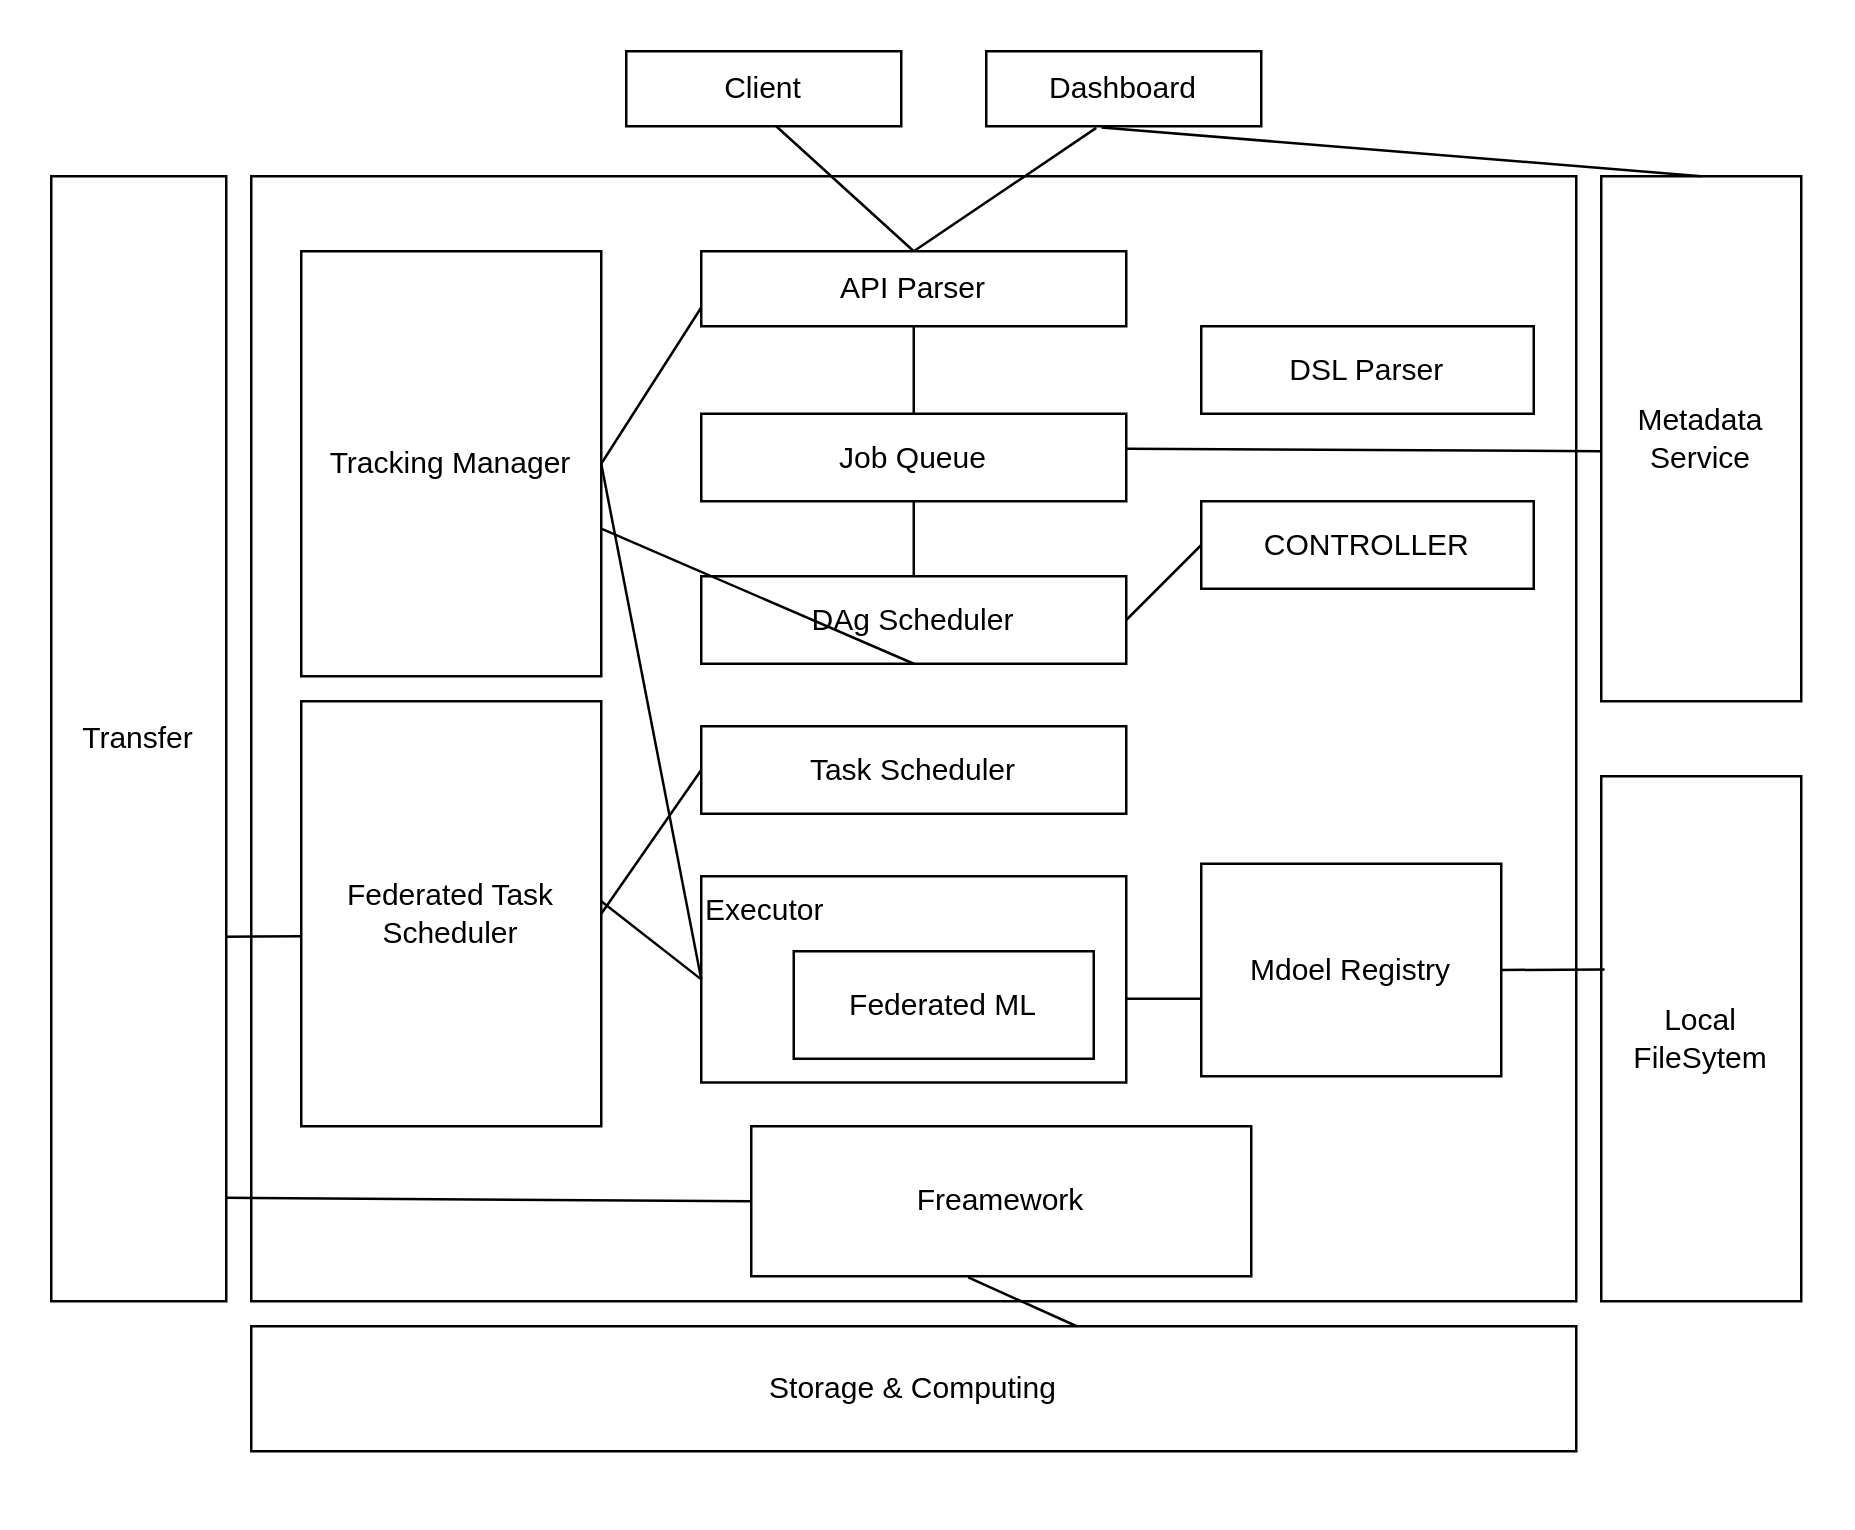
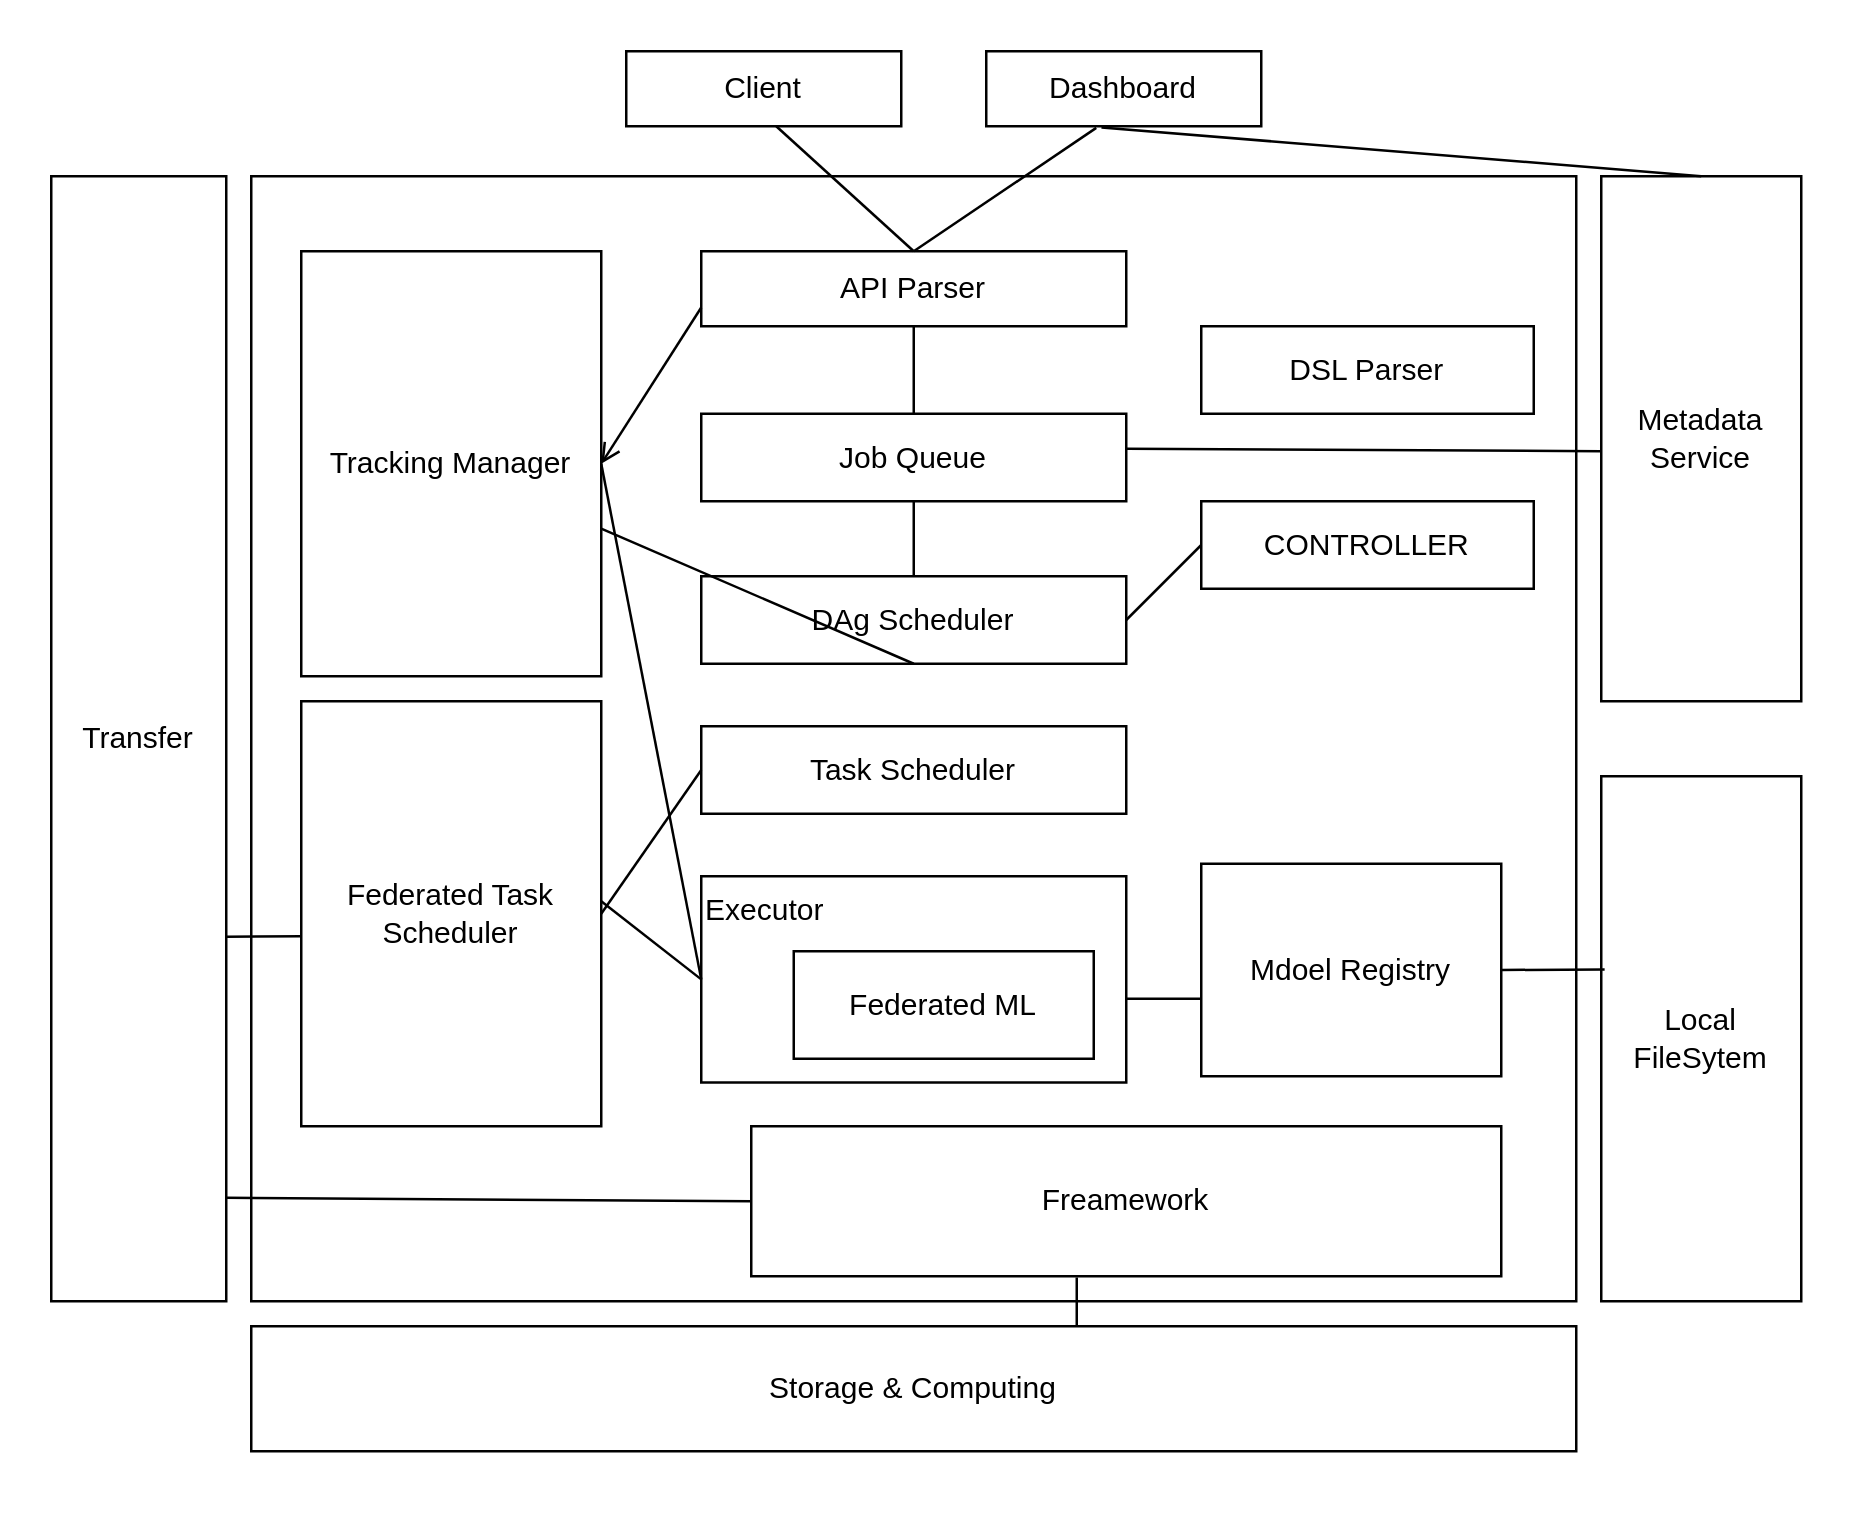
(606, 457) -> (606, 456)
(1001, 1201) -> (1126, 1201)
